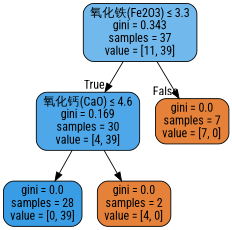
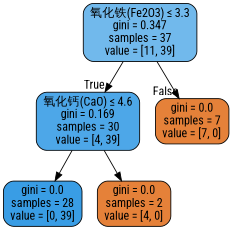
(140, 26) -> (140, 26)
